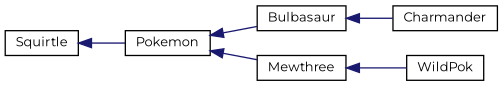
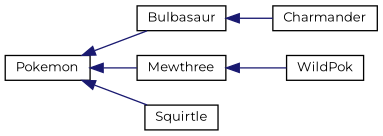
(108, 43) -> (121, 95)
